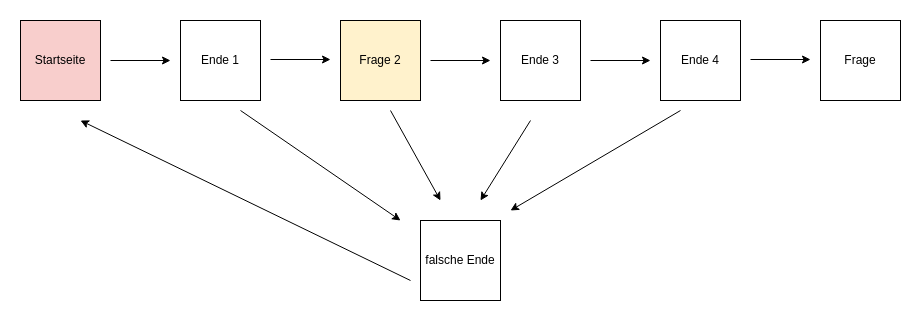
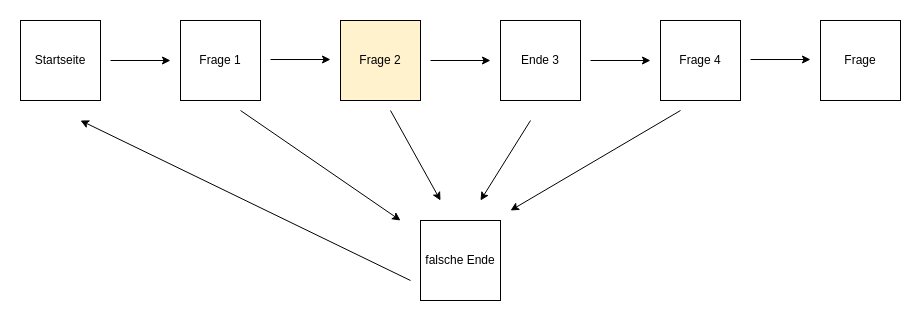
(61, 61) -> (61, 61)
(221, 61) -> (221, 61)
(701, 61) -> (701, 61)
